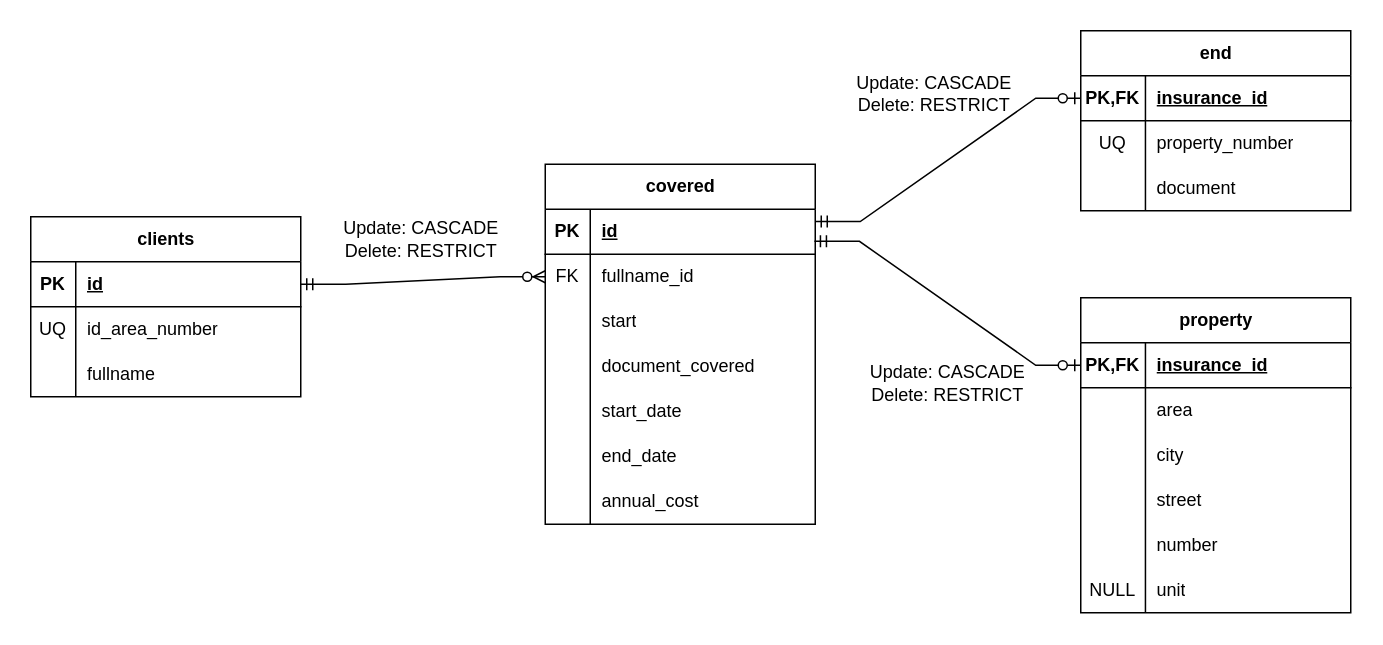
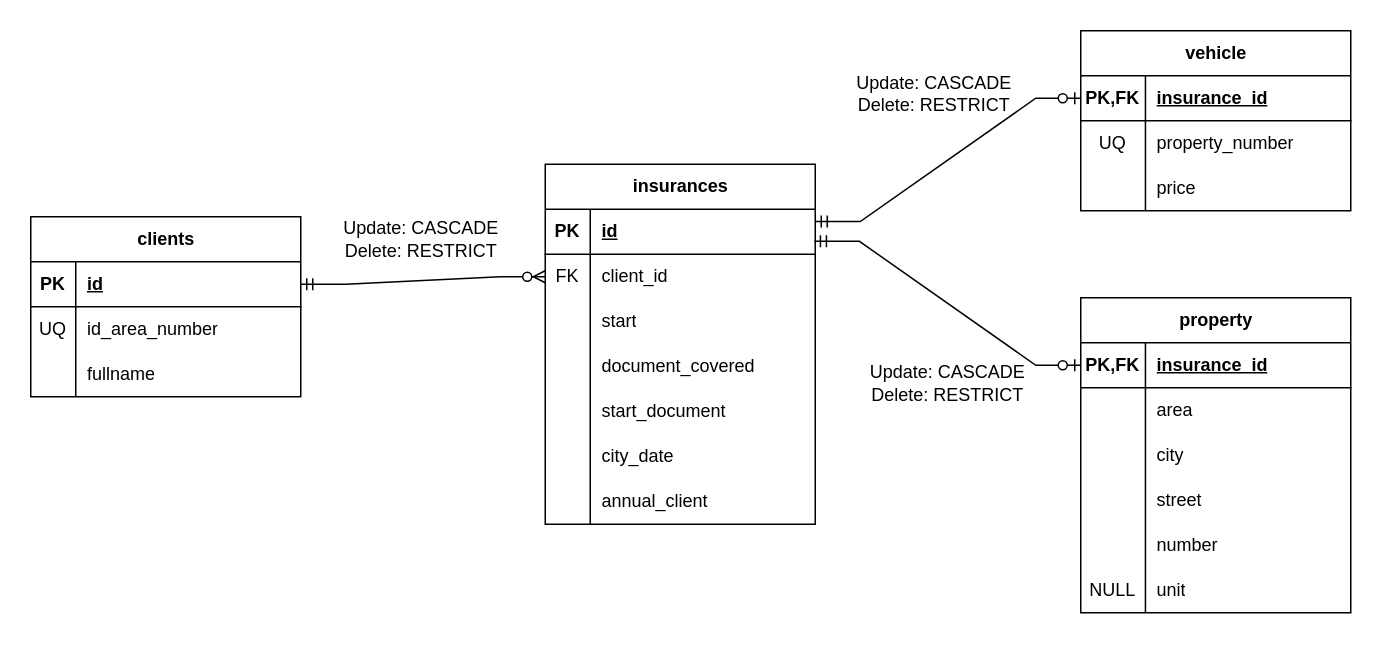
(1217, 53) -> (1217, 53)
(681, 187) -> (681, 187)
(1198, 188) -> (1180, 188)
(651, 277) -> (641, 277)
(653, 412) -> (673, 412)
(643, 457) -> (645, 457)
(655, 502) -> (661, 502)
